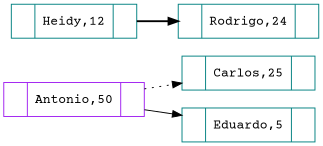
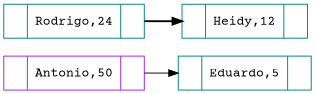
(153, 21) -> (158, 21)
(248, 73) -> none
